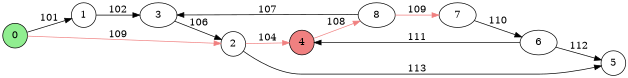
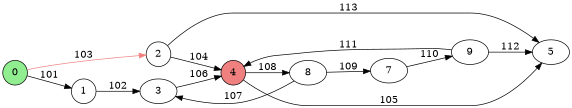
(414, 15) -> (345, 72)
(195, 29) -> (195, 83)
(334, 31) -> (264, 73)
(118, 35) -> (84, 55)
(264, 43) -> (193, 63)
(539, 43) -> (470, 52)
(613, 63) -> (551, 52)
none -> (393, 106)
